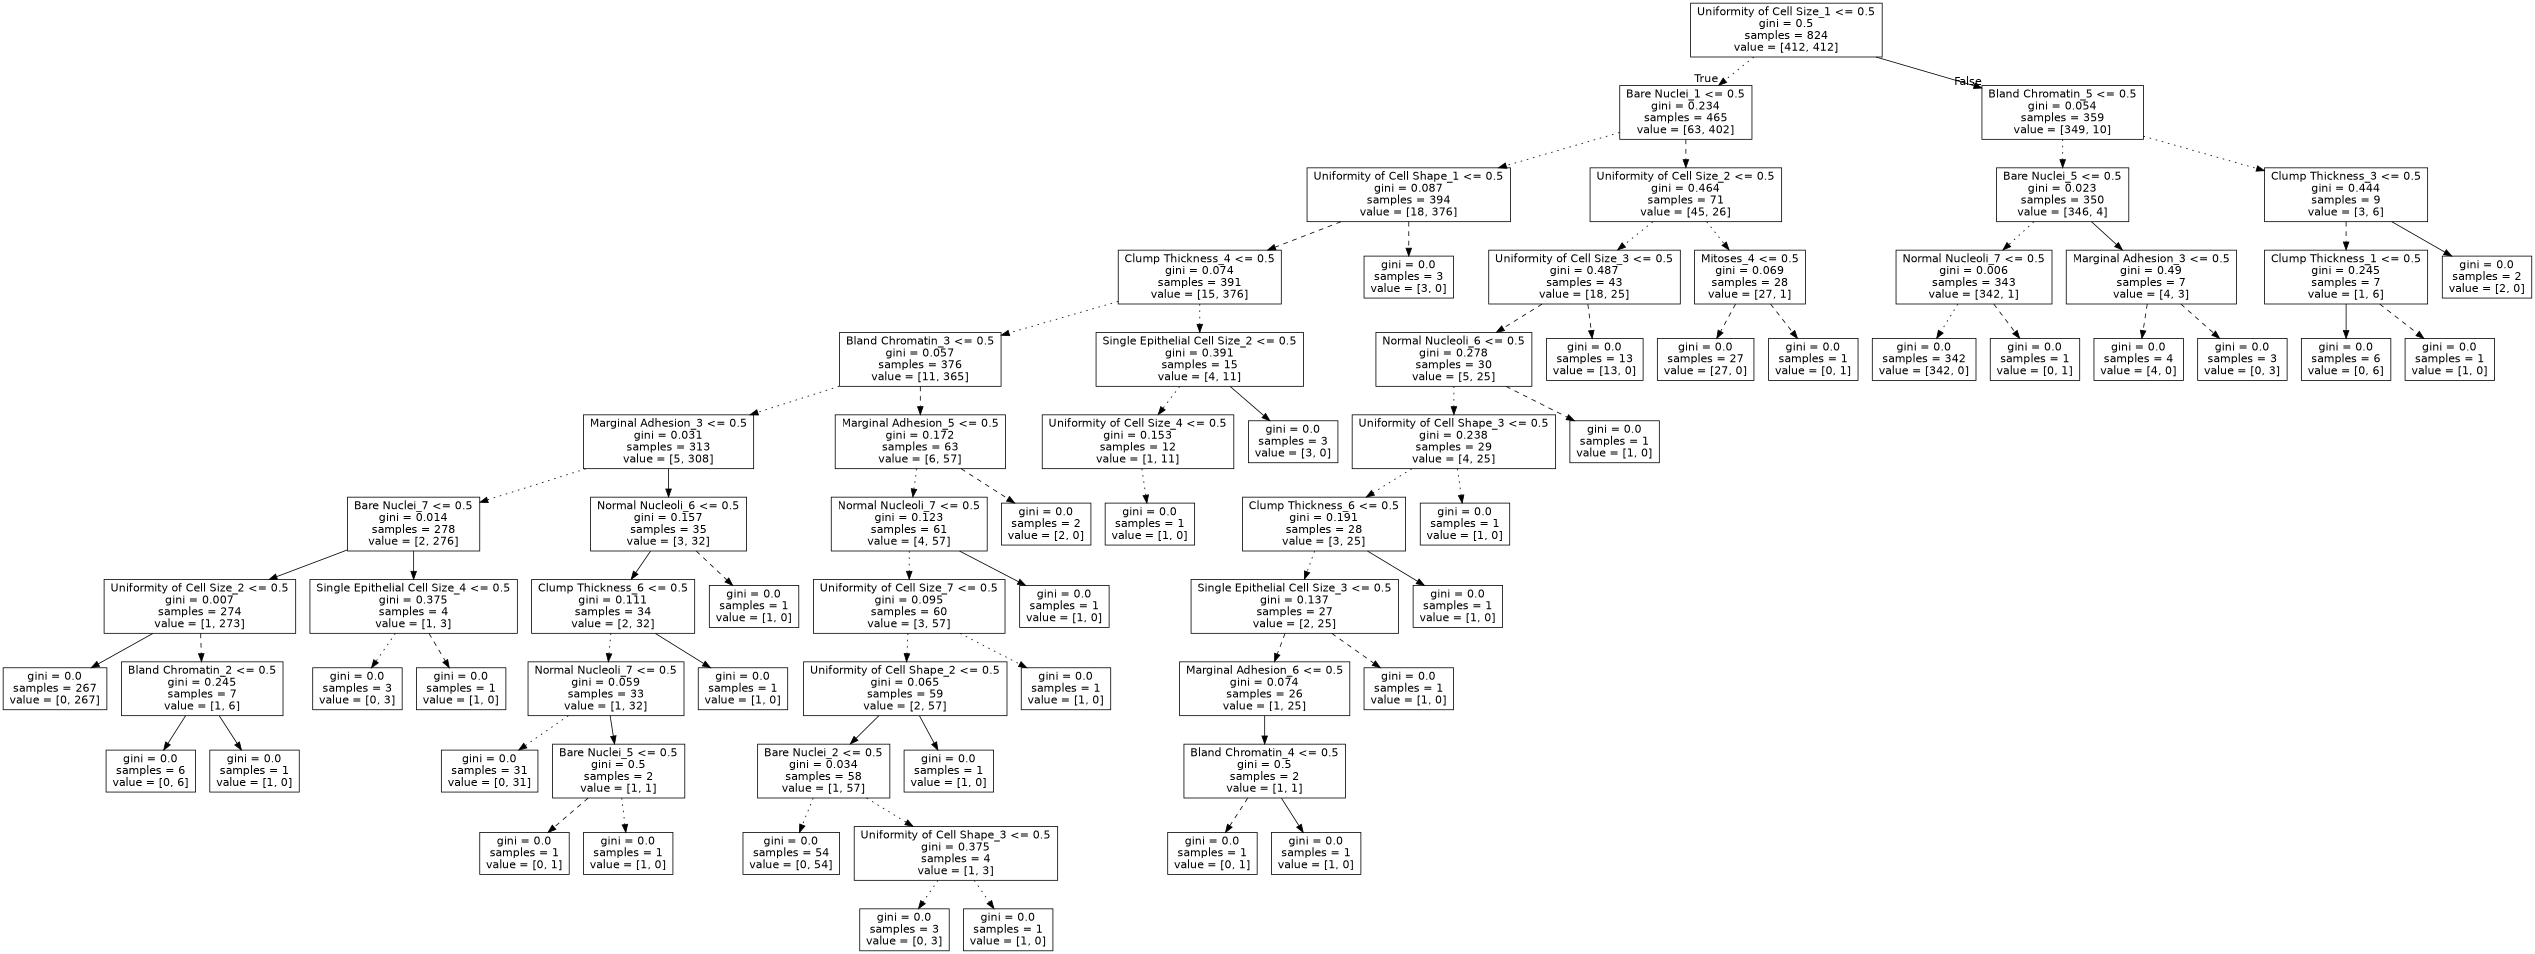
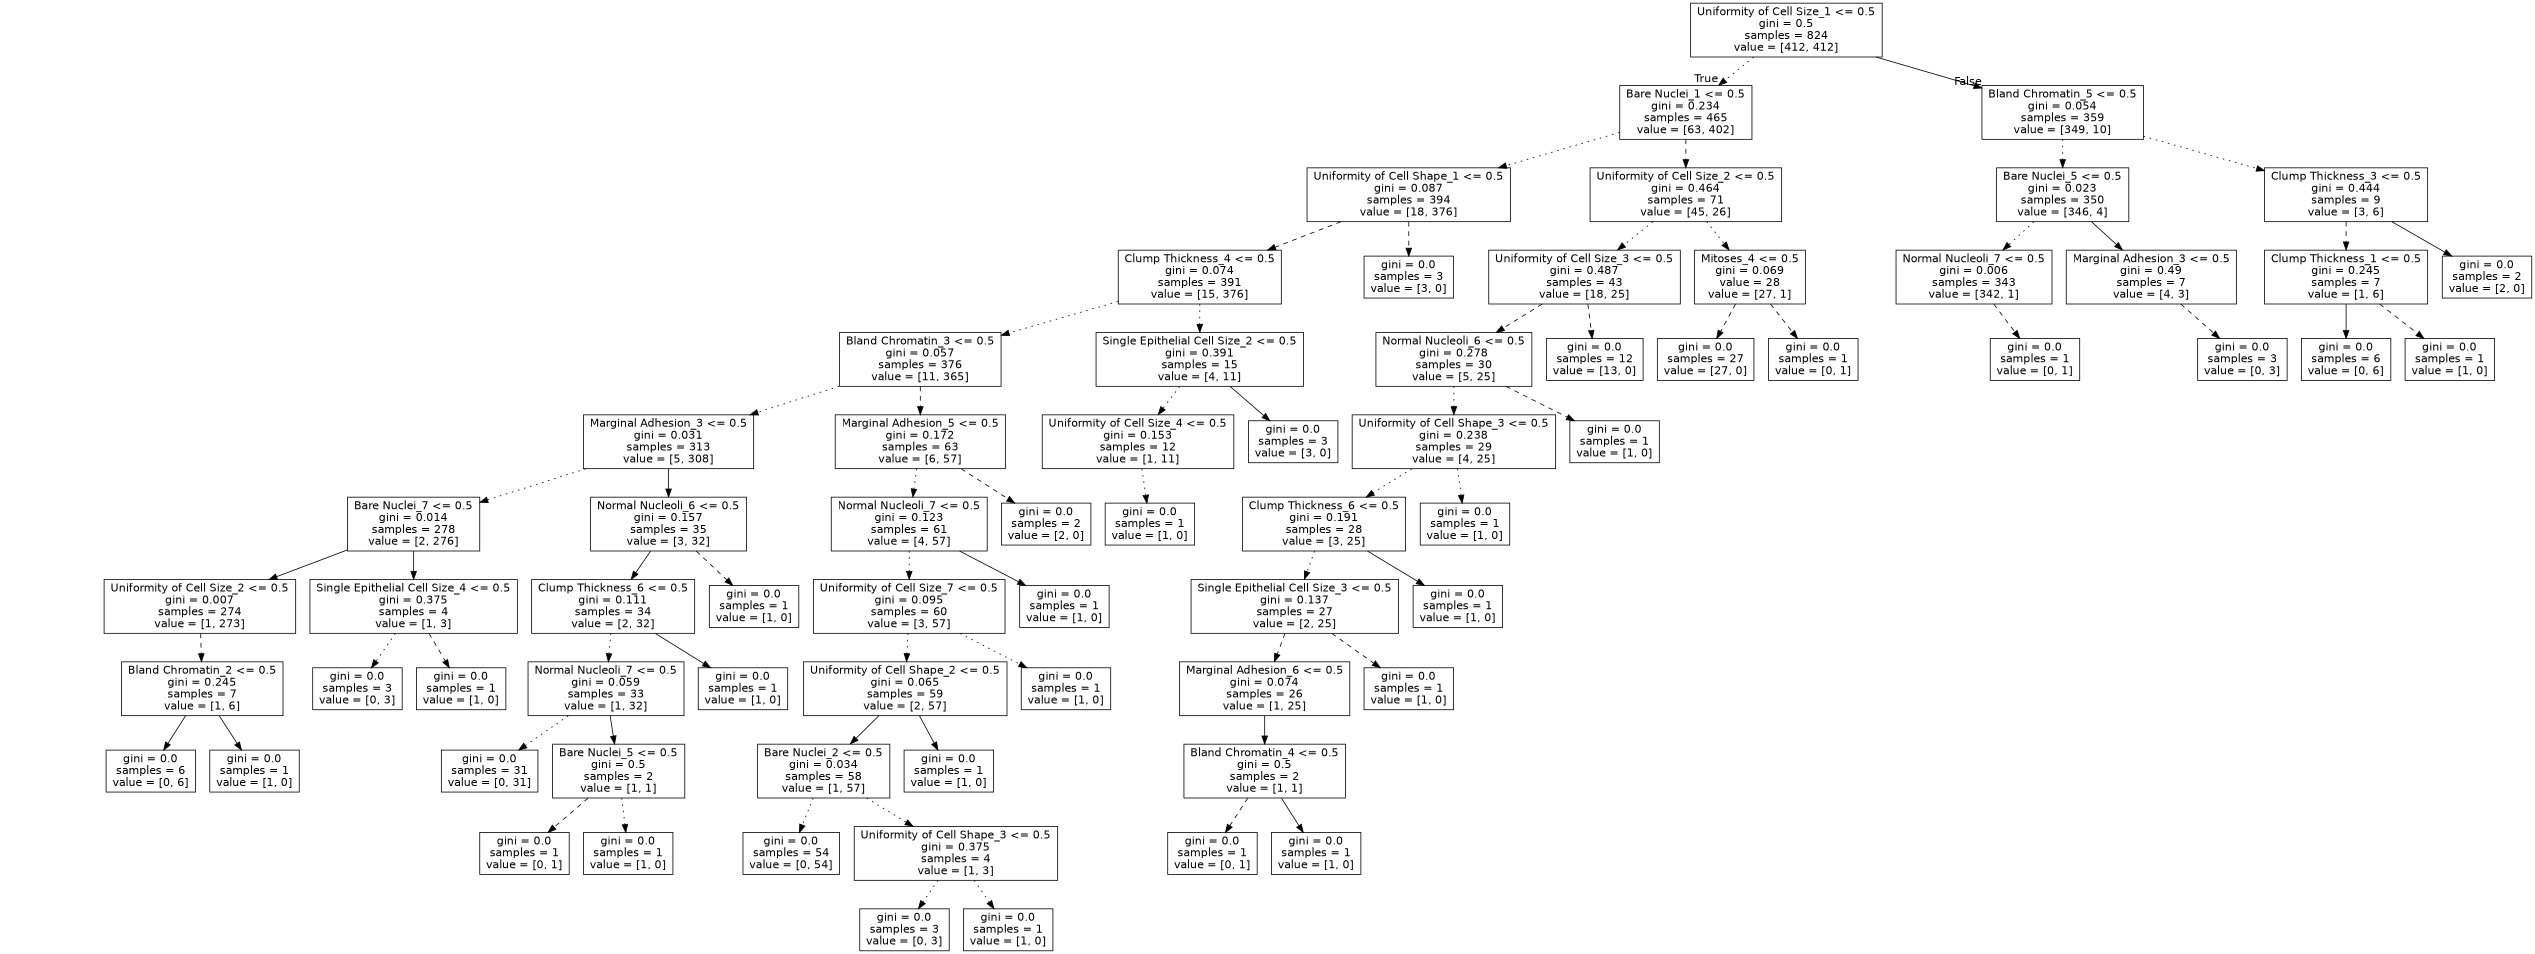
(1750, 277) -> (1750, 277)
(1595, 359) -> (1595, 359)
(1924, 359) -> none
(2139, 359) -> none
(55, 689) -> none
